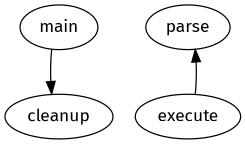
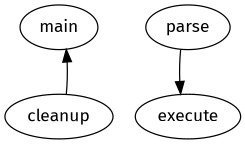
(51, 65) -> (67, 78)
(196, 78) -> (180, 65)
